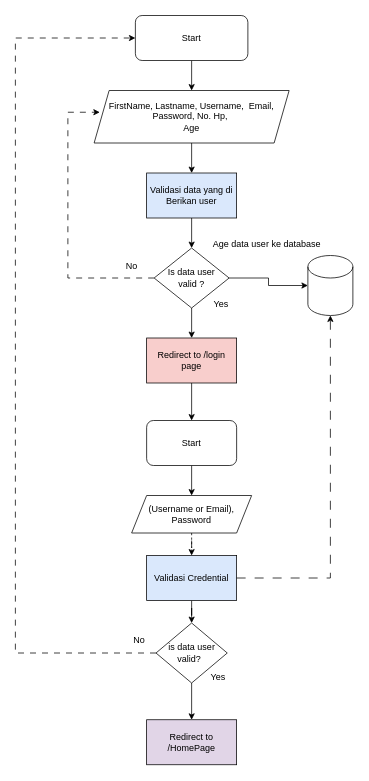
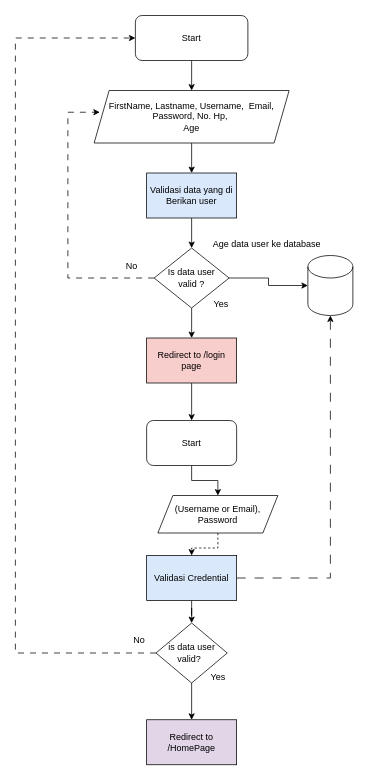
(192, 514) -> (218, 514)
